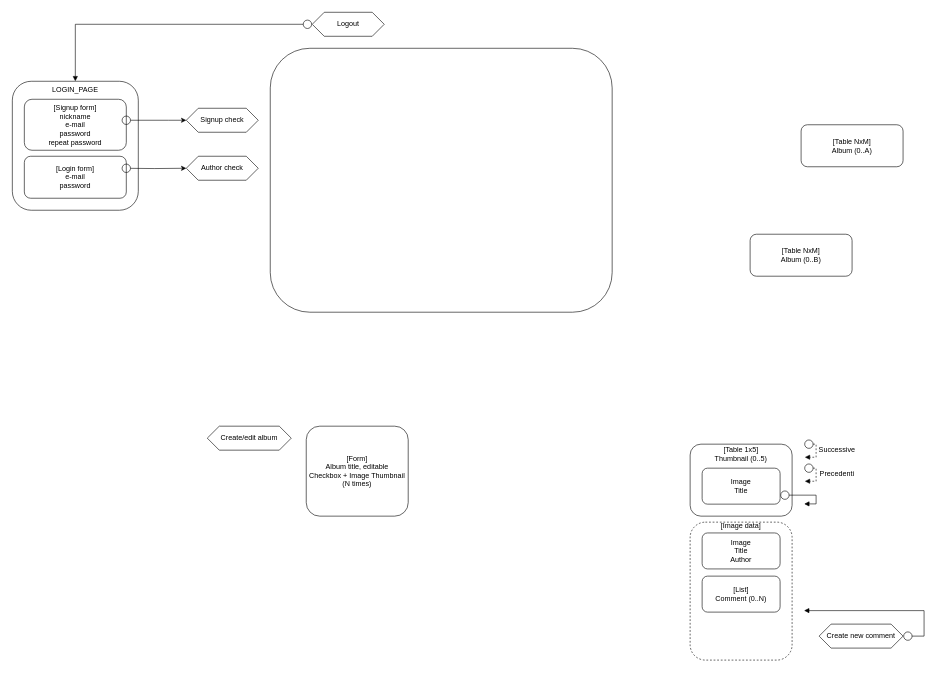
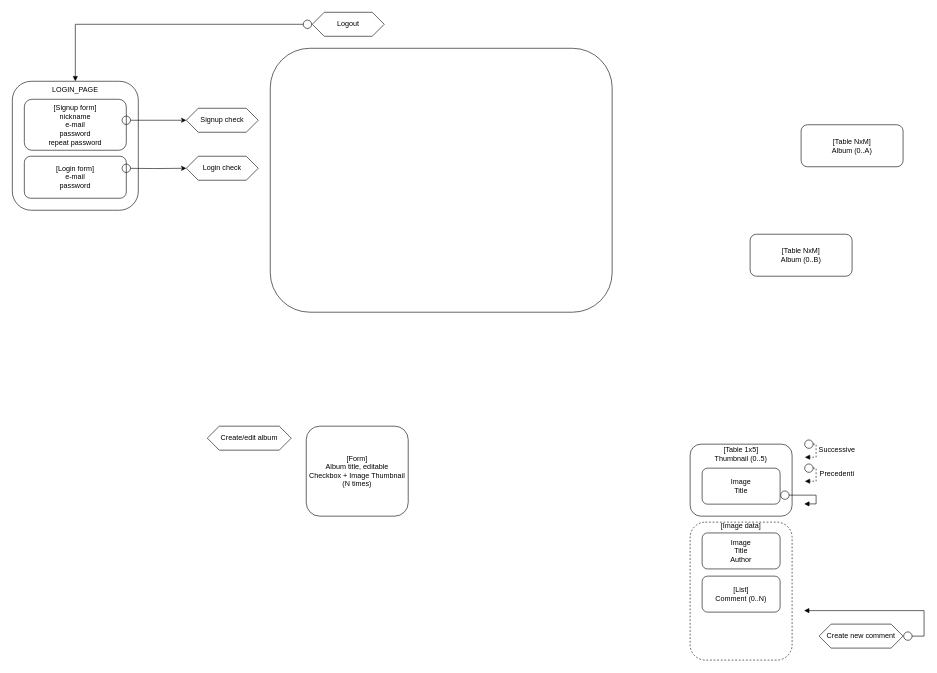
(222, 168) -> (222, 168)
